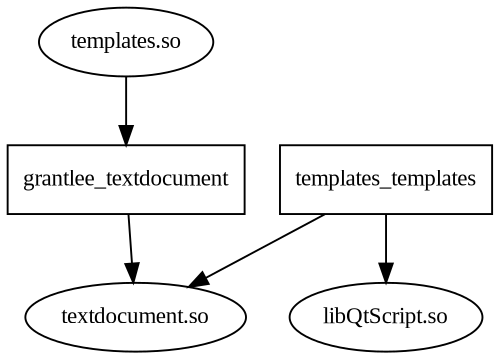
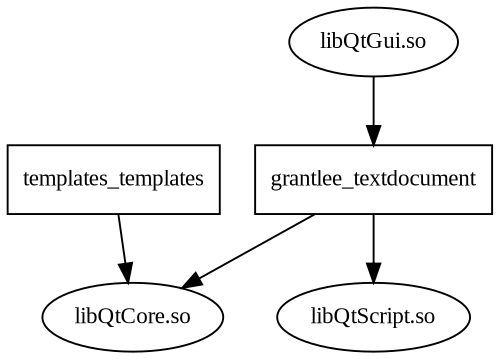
(126, 42) -> (374, 42)
(386, 239) -> (374, 239)
(136, 317) -> (133, 317)
